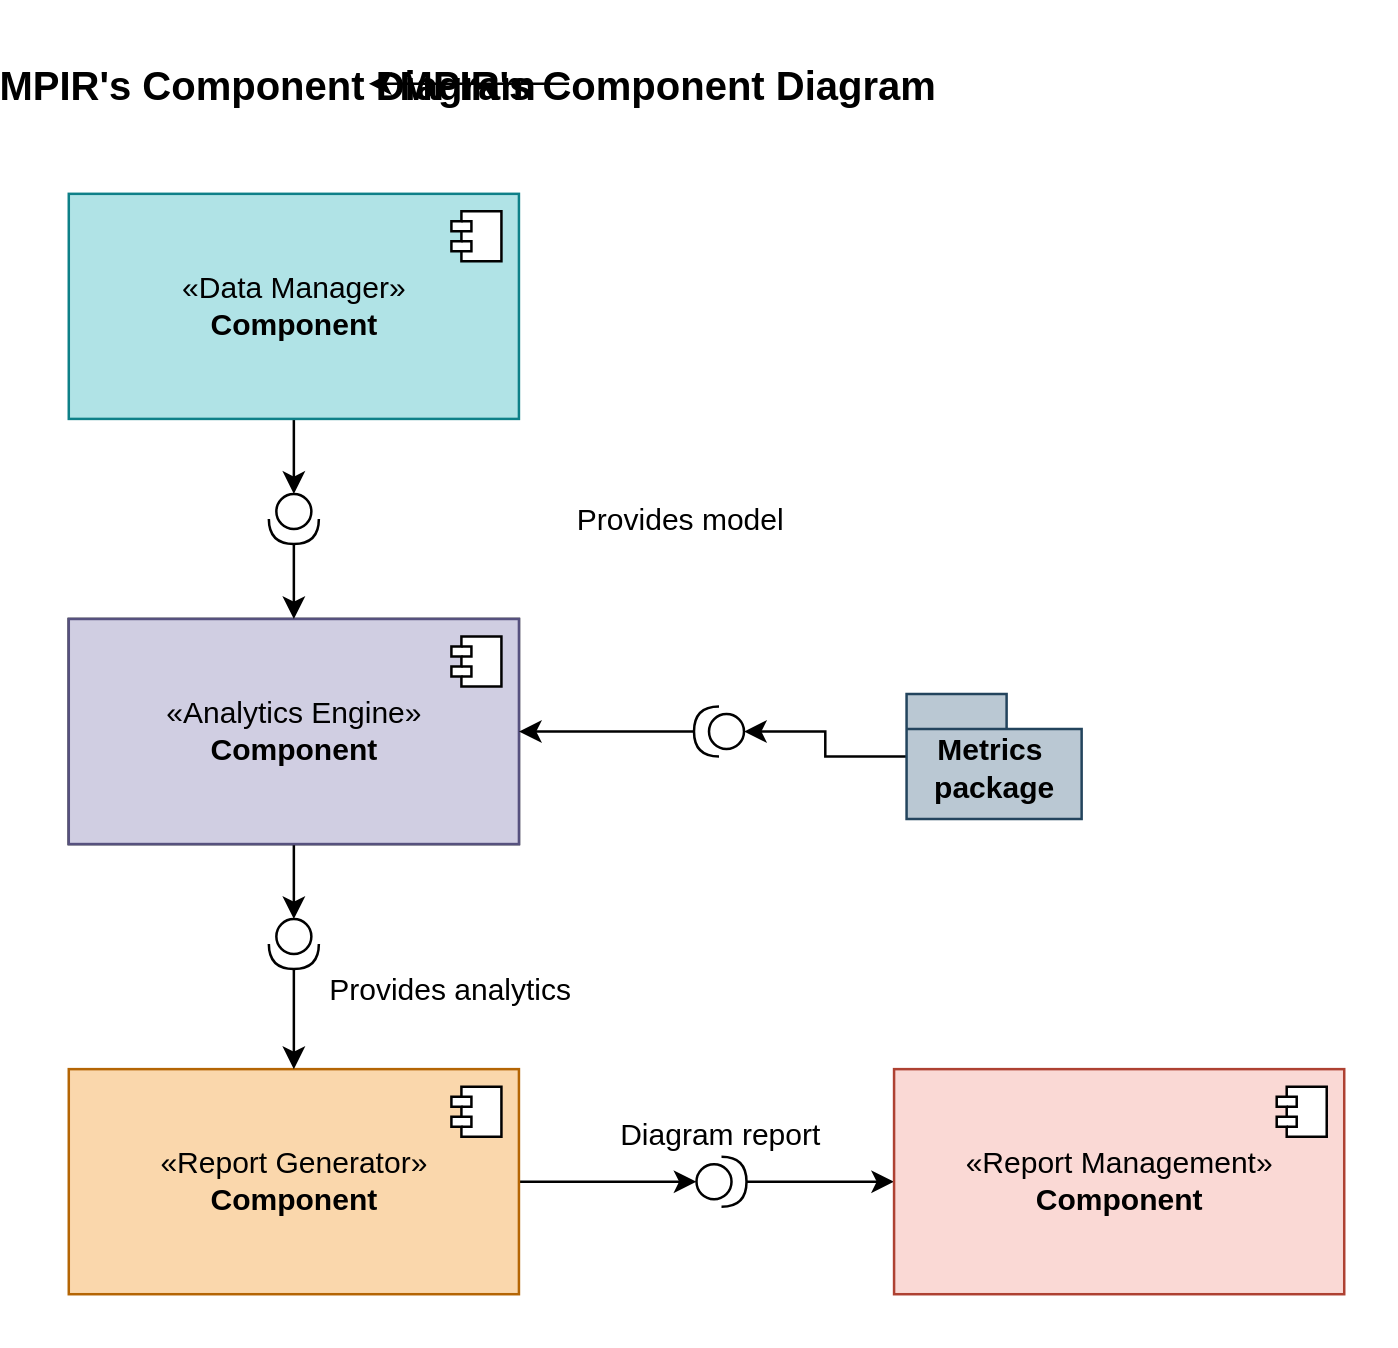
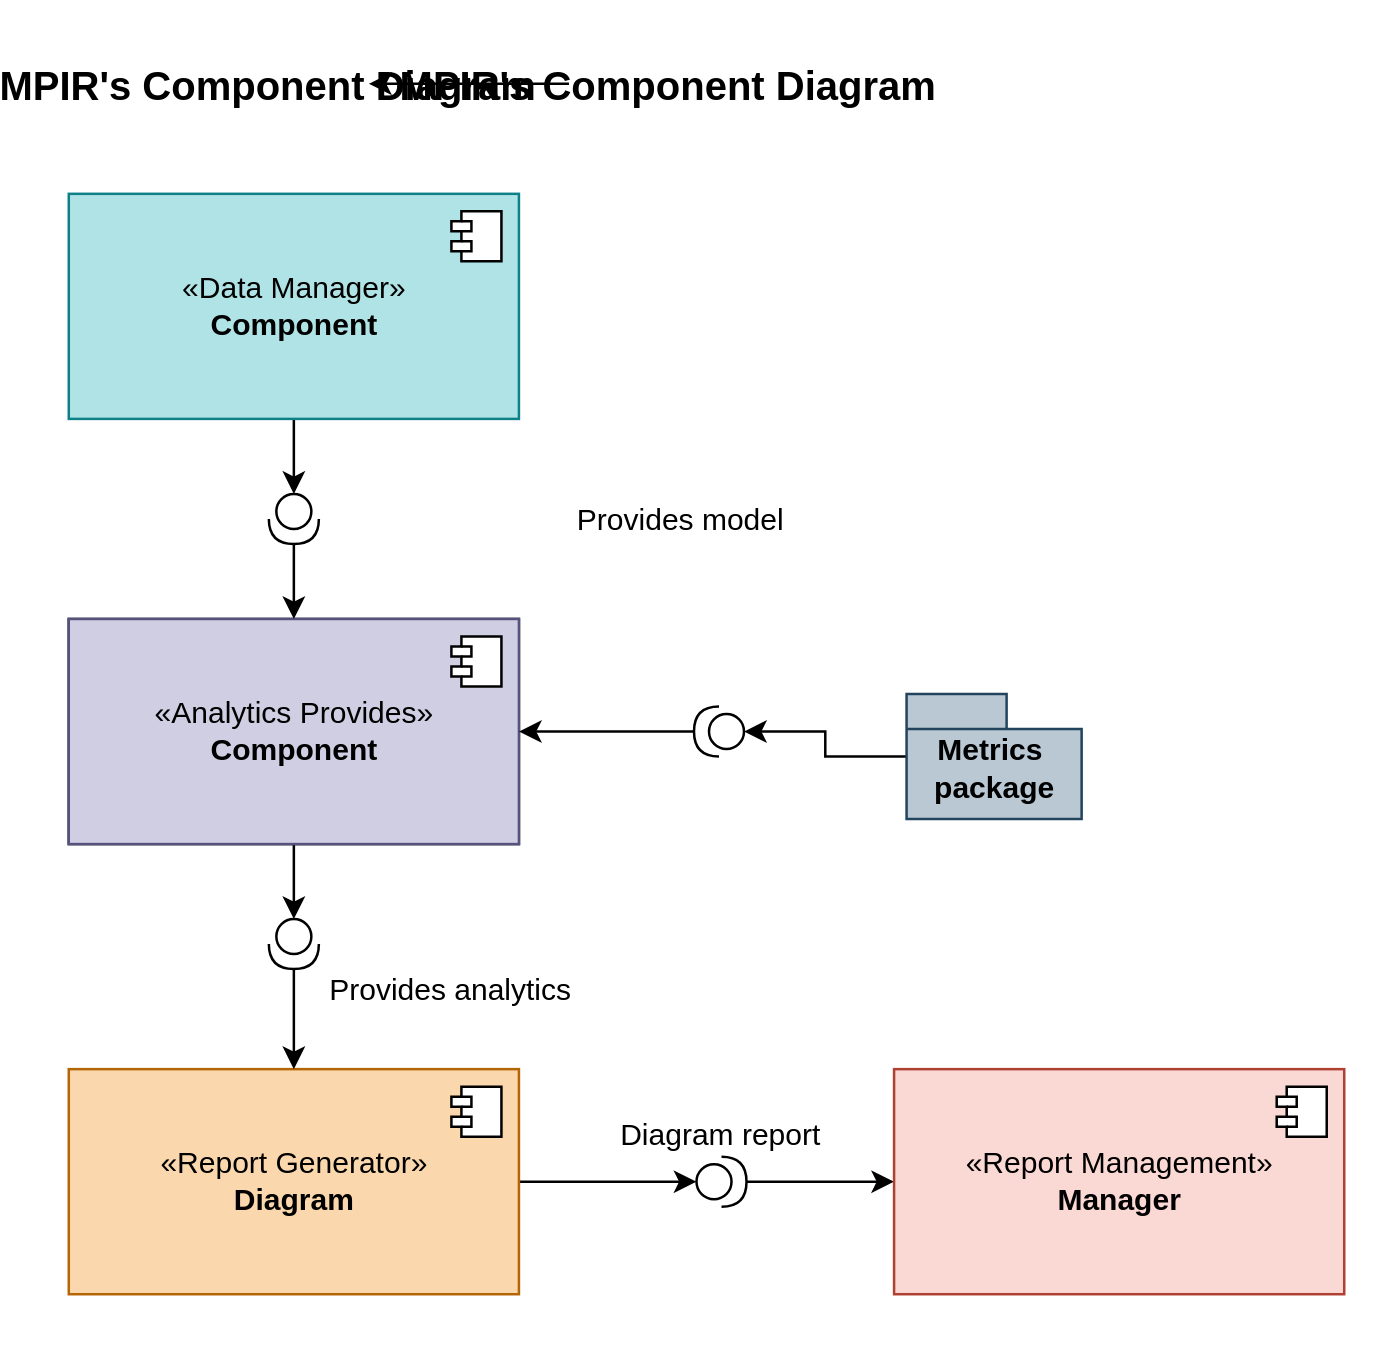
(295, 731) -> (295, 731)
(295, 1181) -> (295, 1181)
(1120, 1181) -> (1120, 1181)
